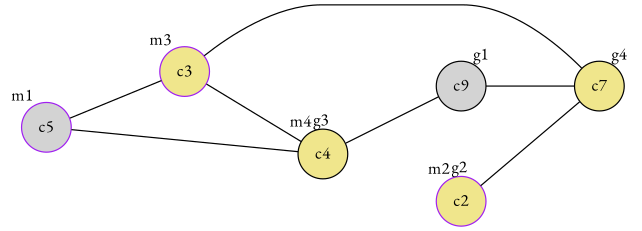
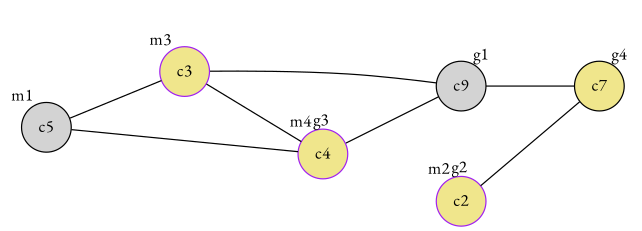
(396, 5) -> (323, 73)
(46, 127) -> (46, 127)
(323, 154) -> (323, 154)
